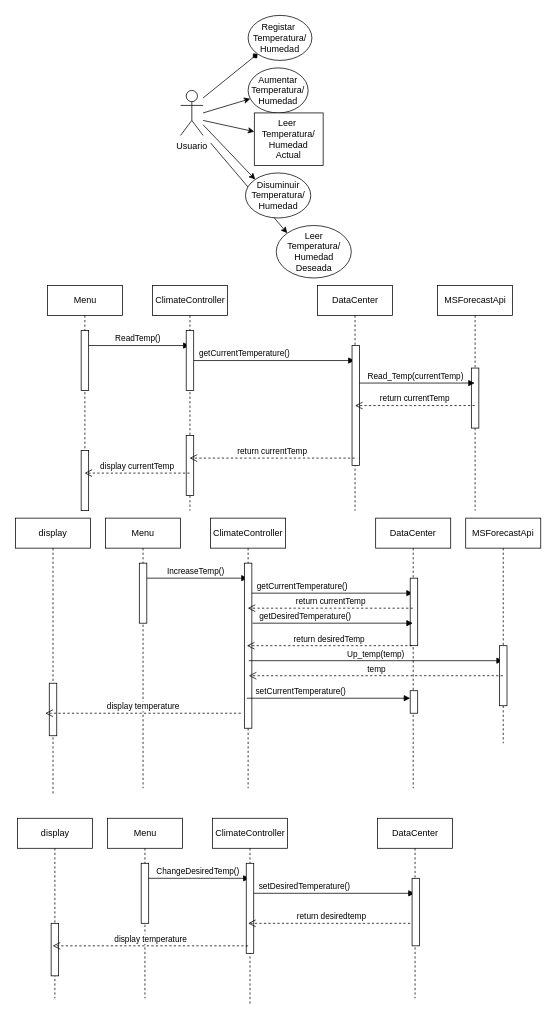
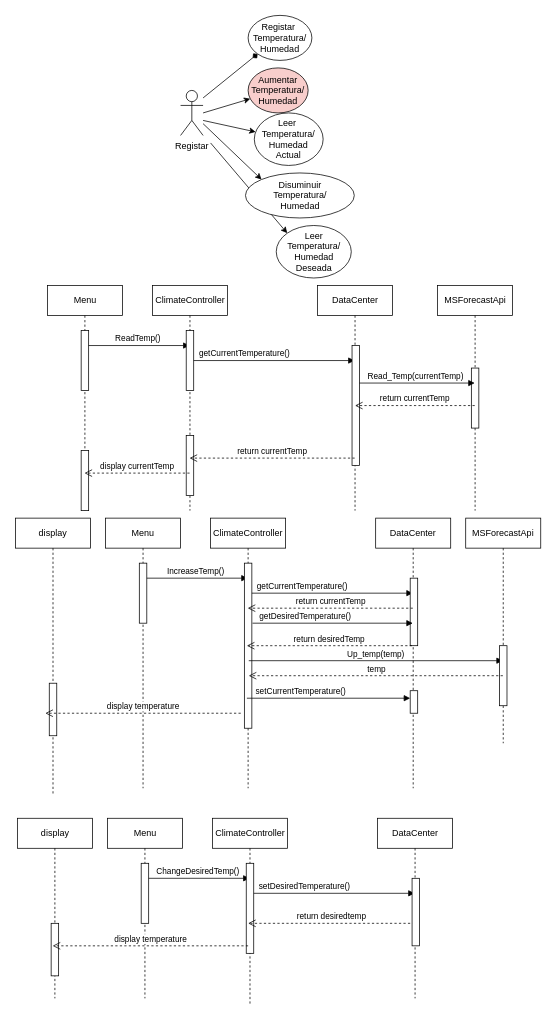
(278, 90) -> (278, 90)
(288, 139) -> (288, 139)
(192, 146) -> (192, 146)
(278, 195) -> (300, 195)
